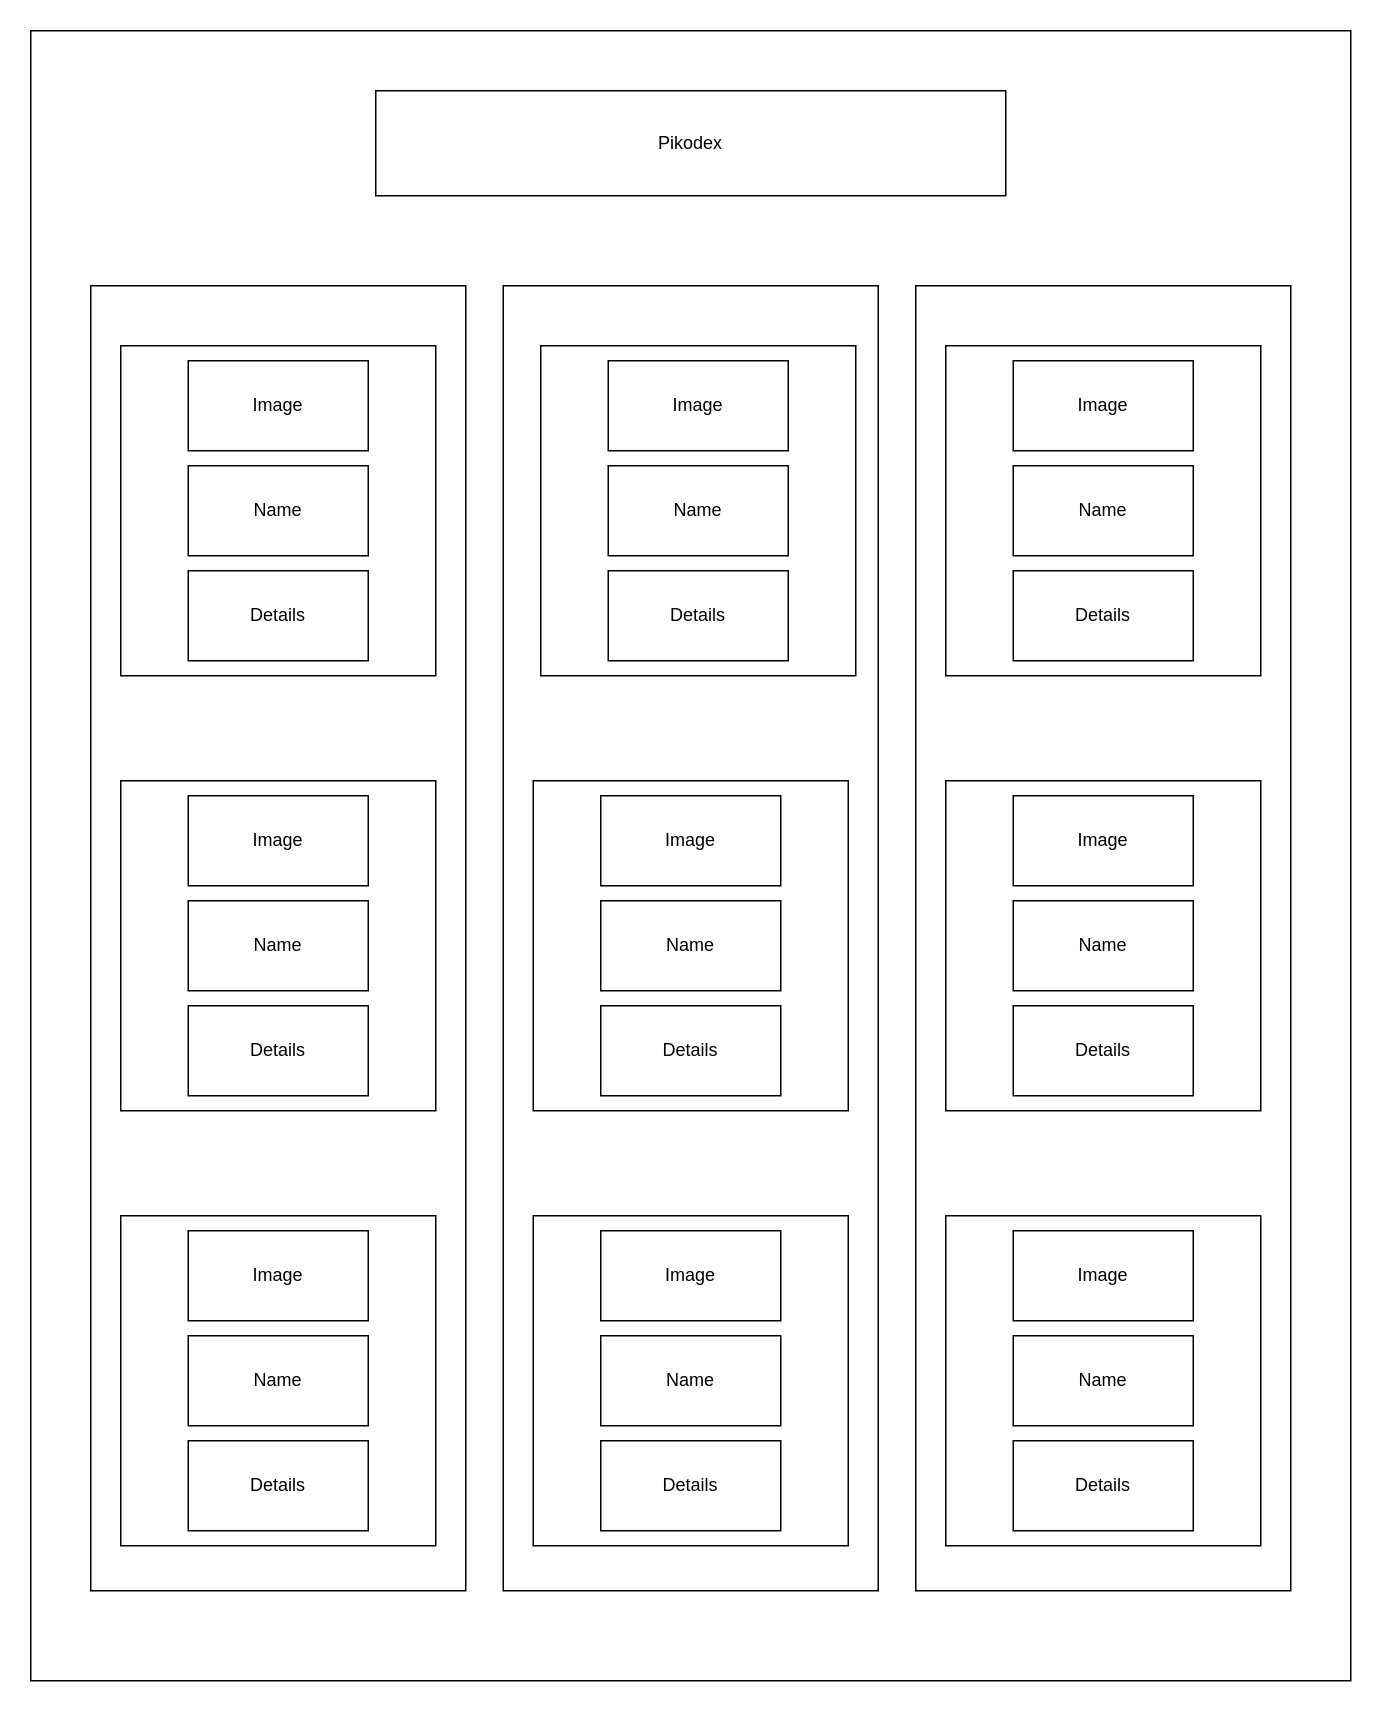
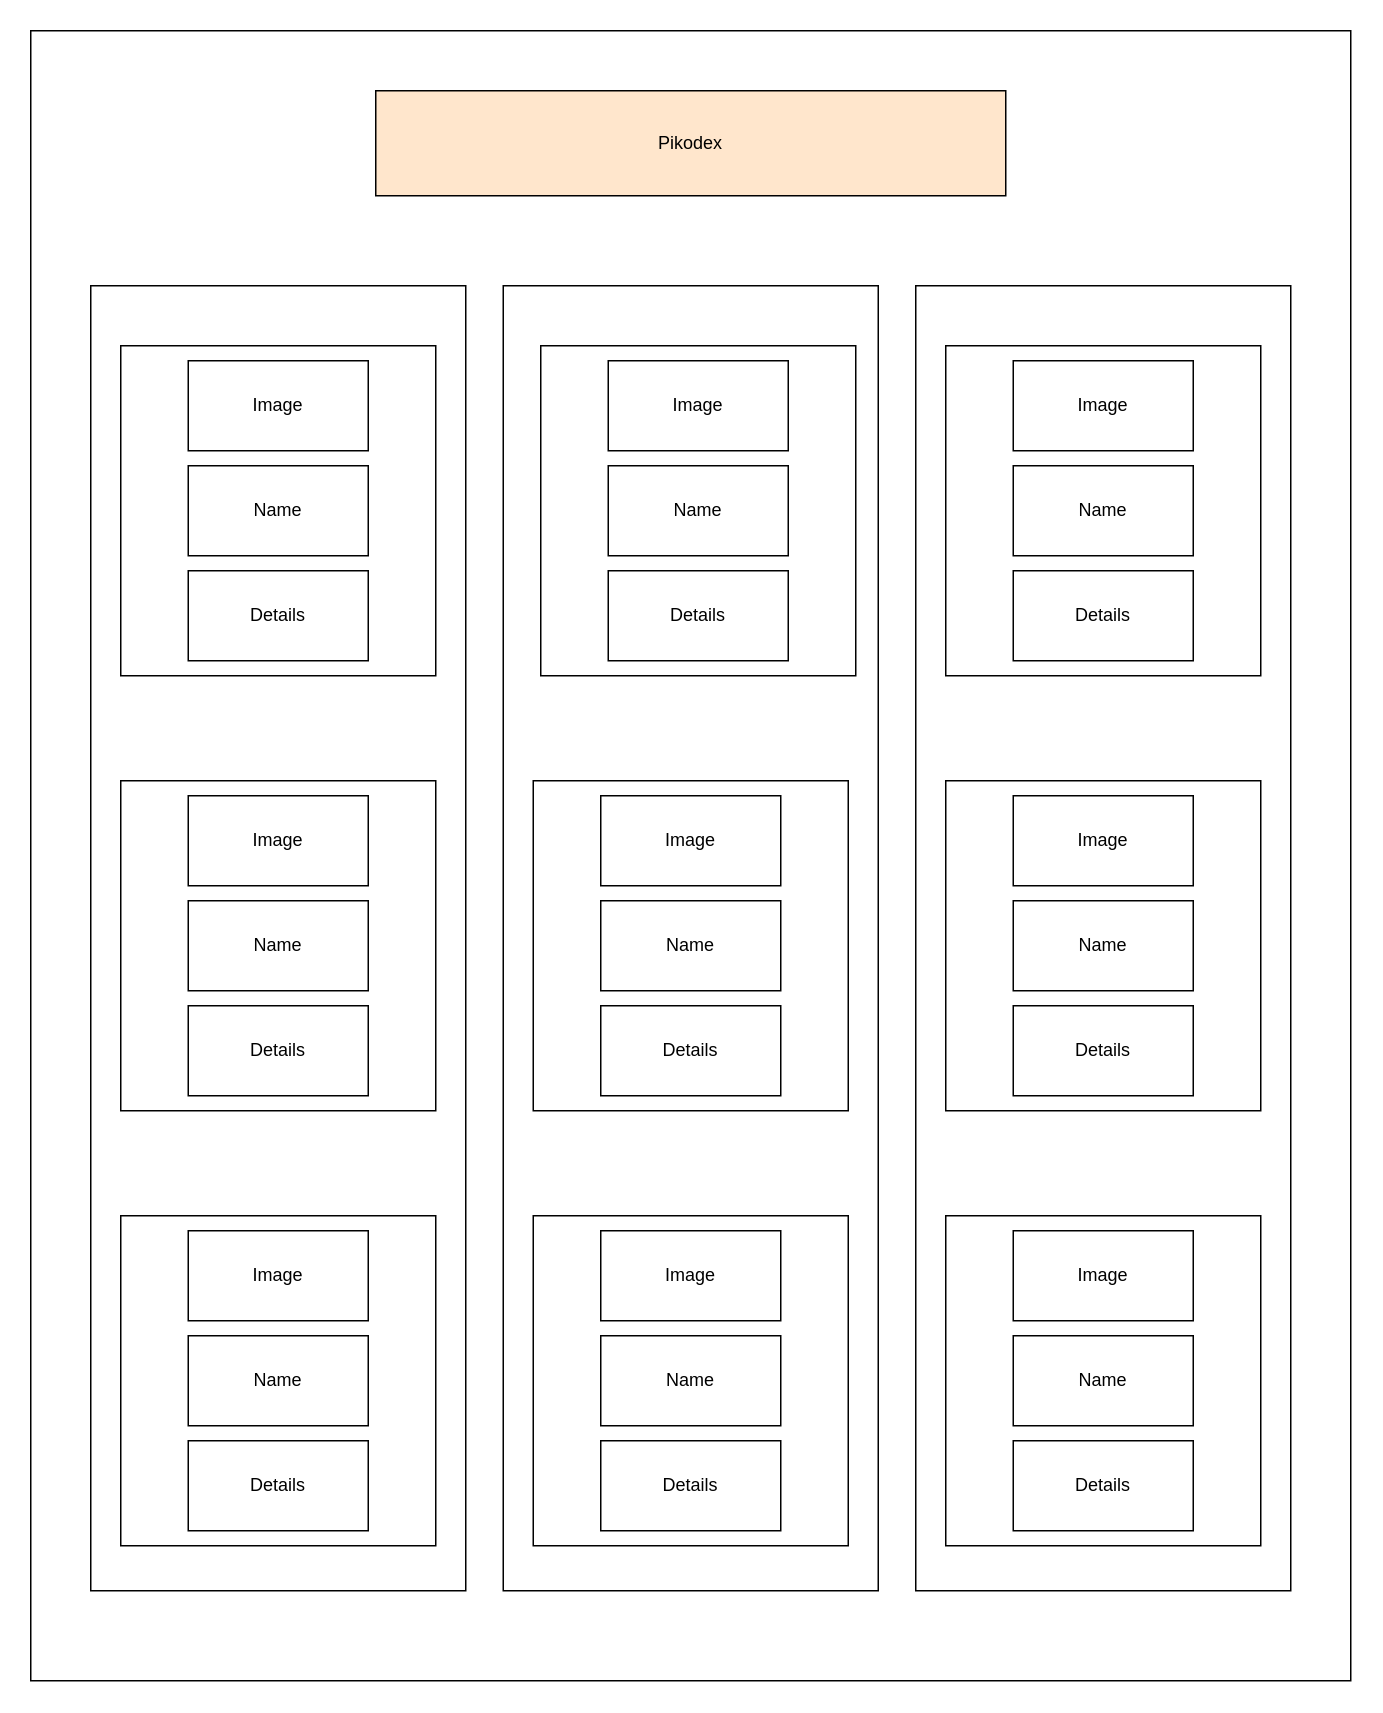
(691, 143) -> (691, 143)
